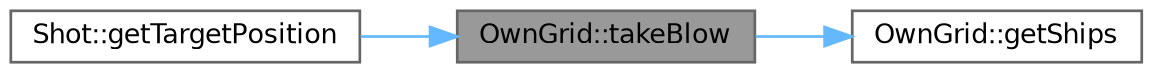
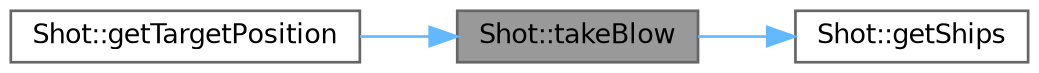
(606, 37) -> (578, 37)
(997, 37) -> (912, 37)
